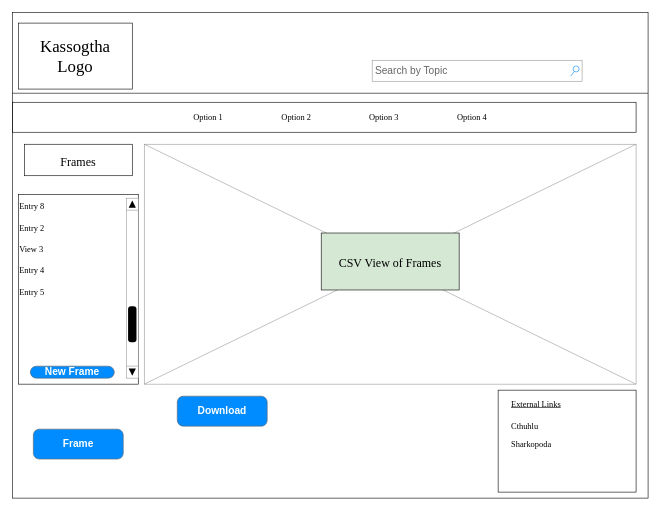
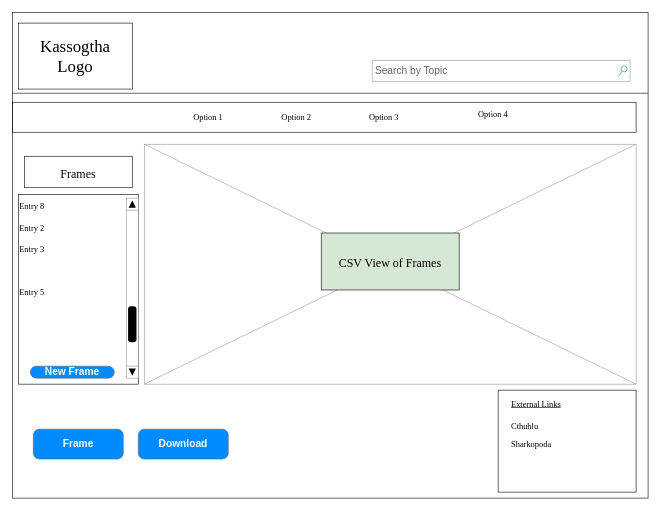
(477, 71) -> (501, 71)
(474, 117) -> (495, 114)
(78, 160) -> (78, 172)
(31, 250) -> (35, 250)
(69, 271) -> none
(222, 411) -> (183, 444)
